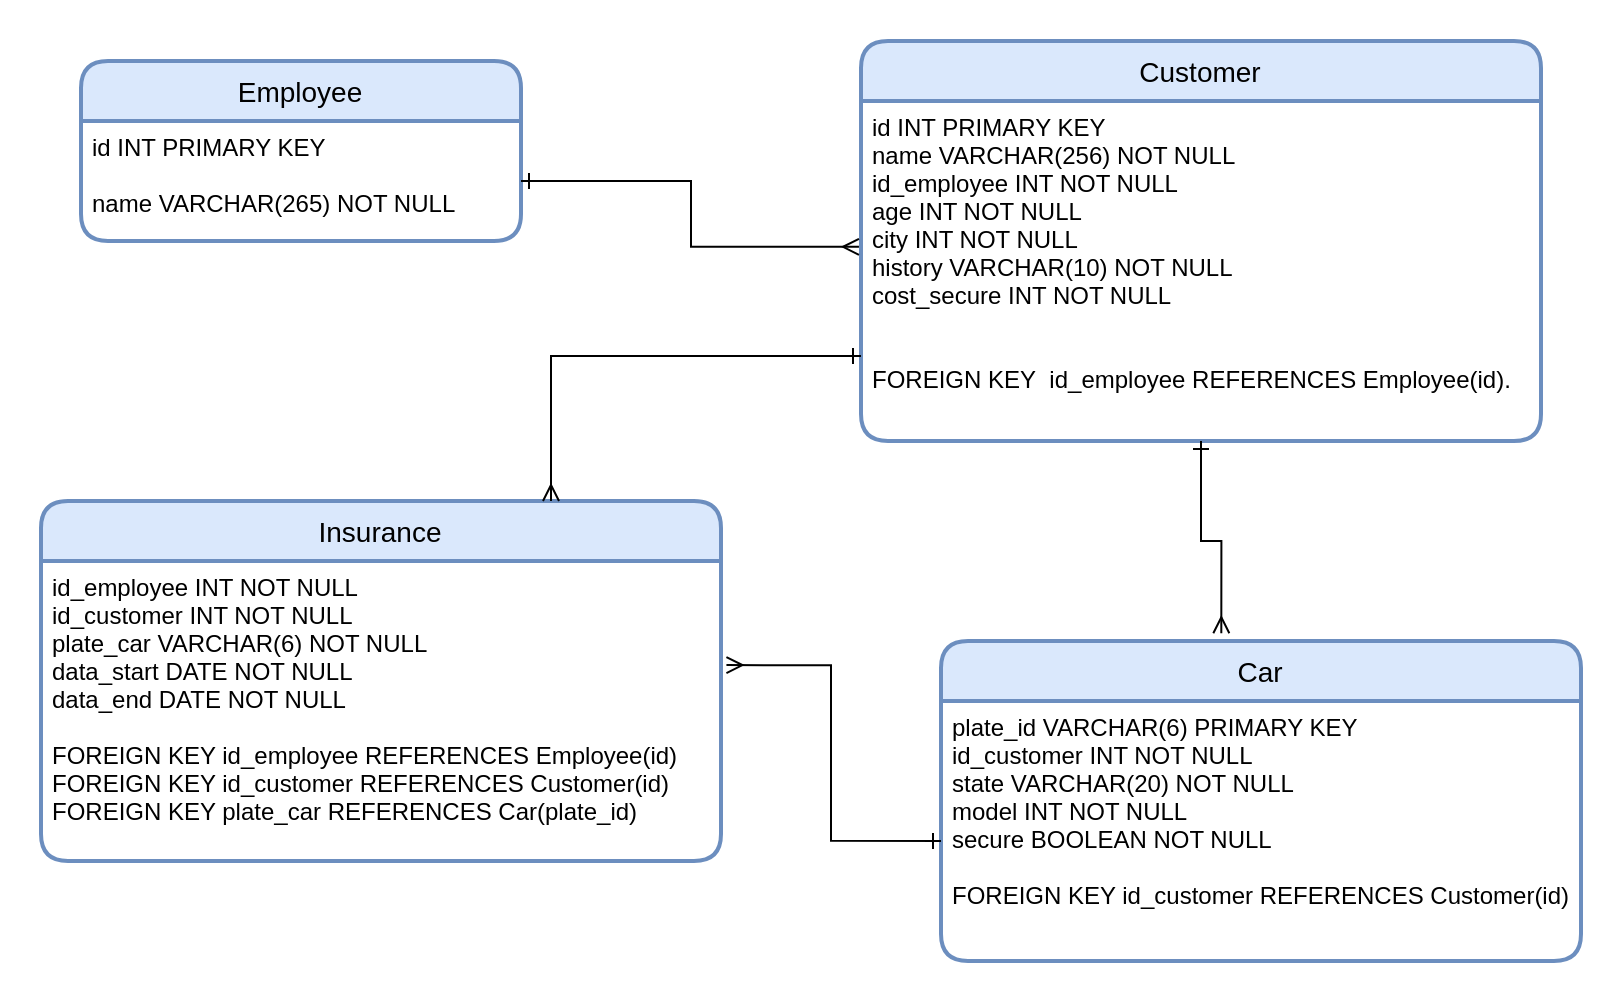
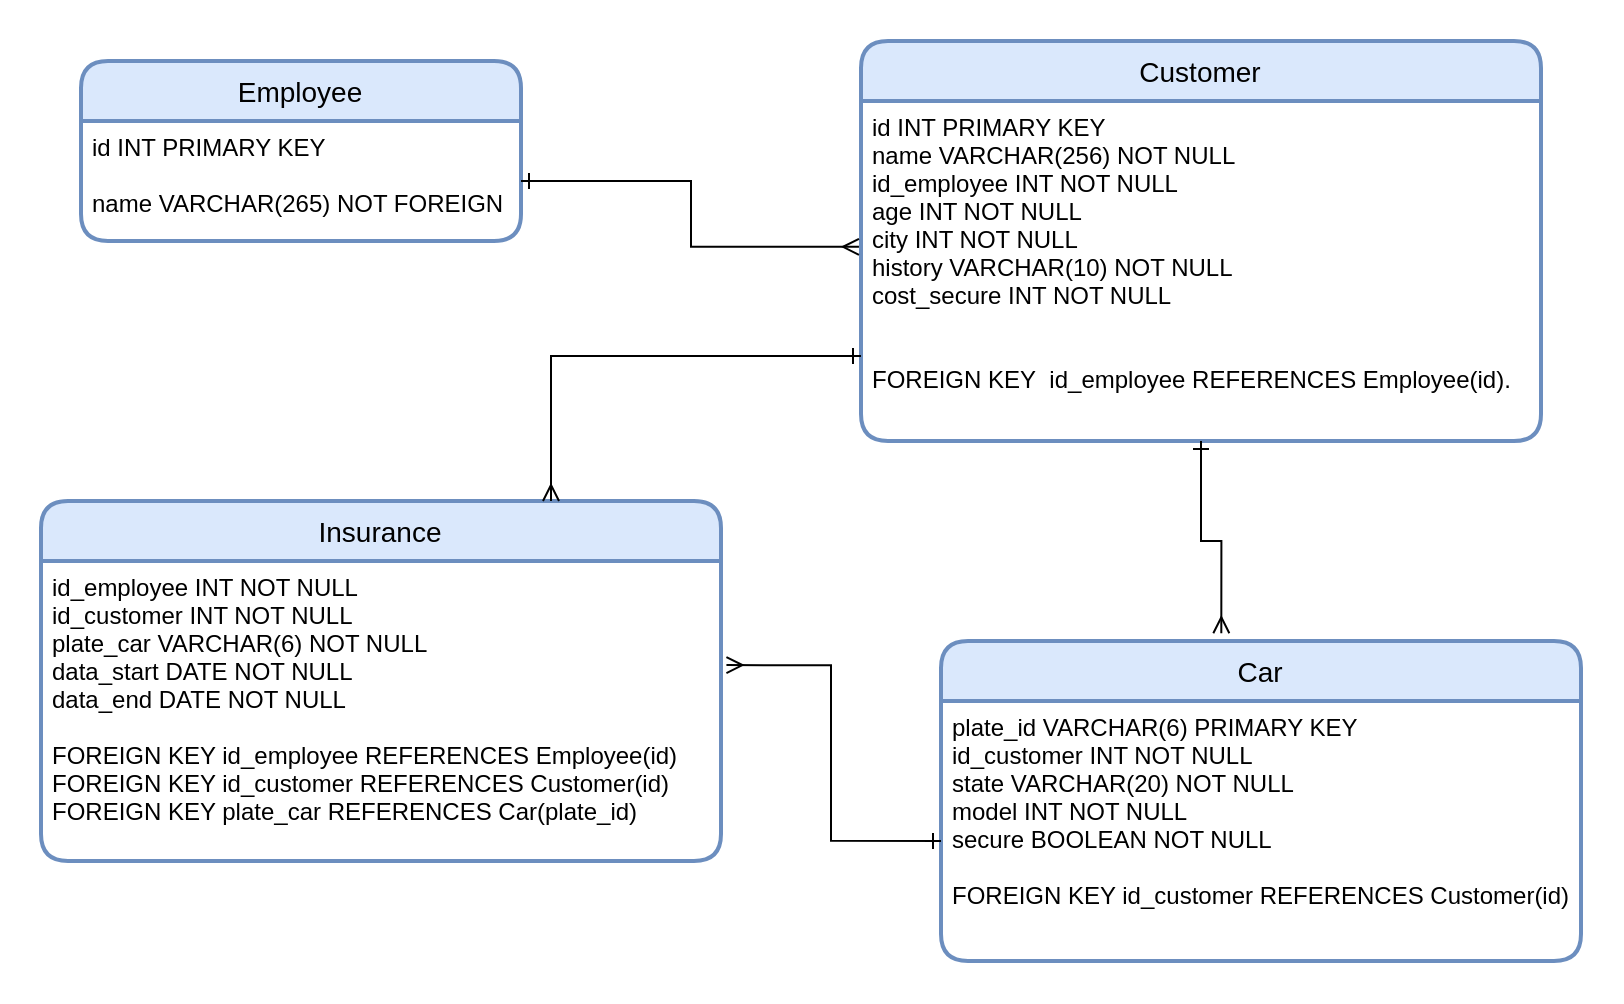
(200, 148) -> (200, 148)
